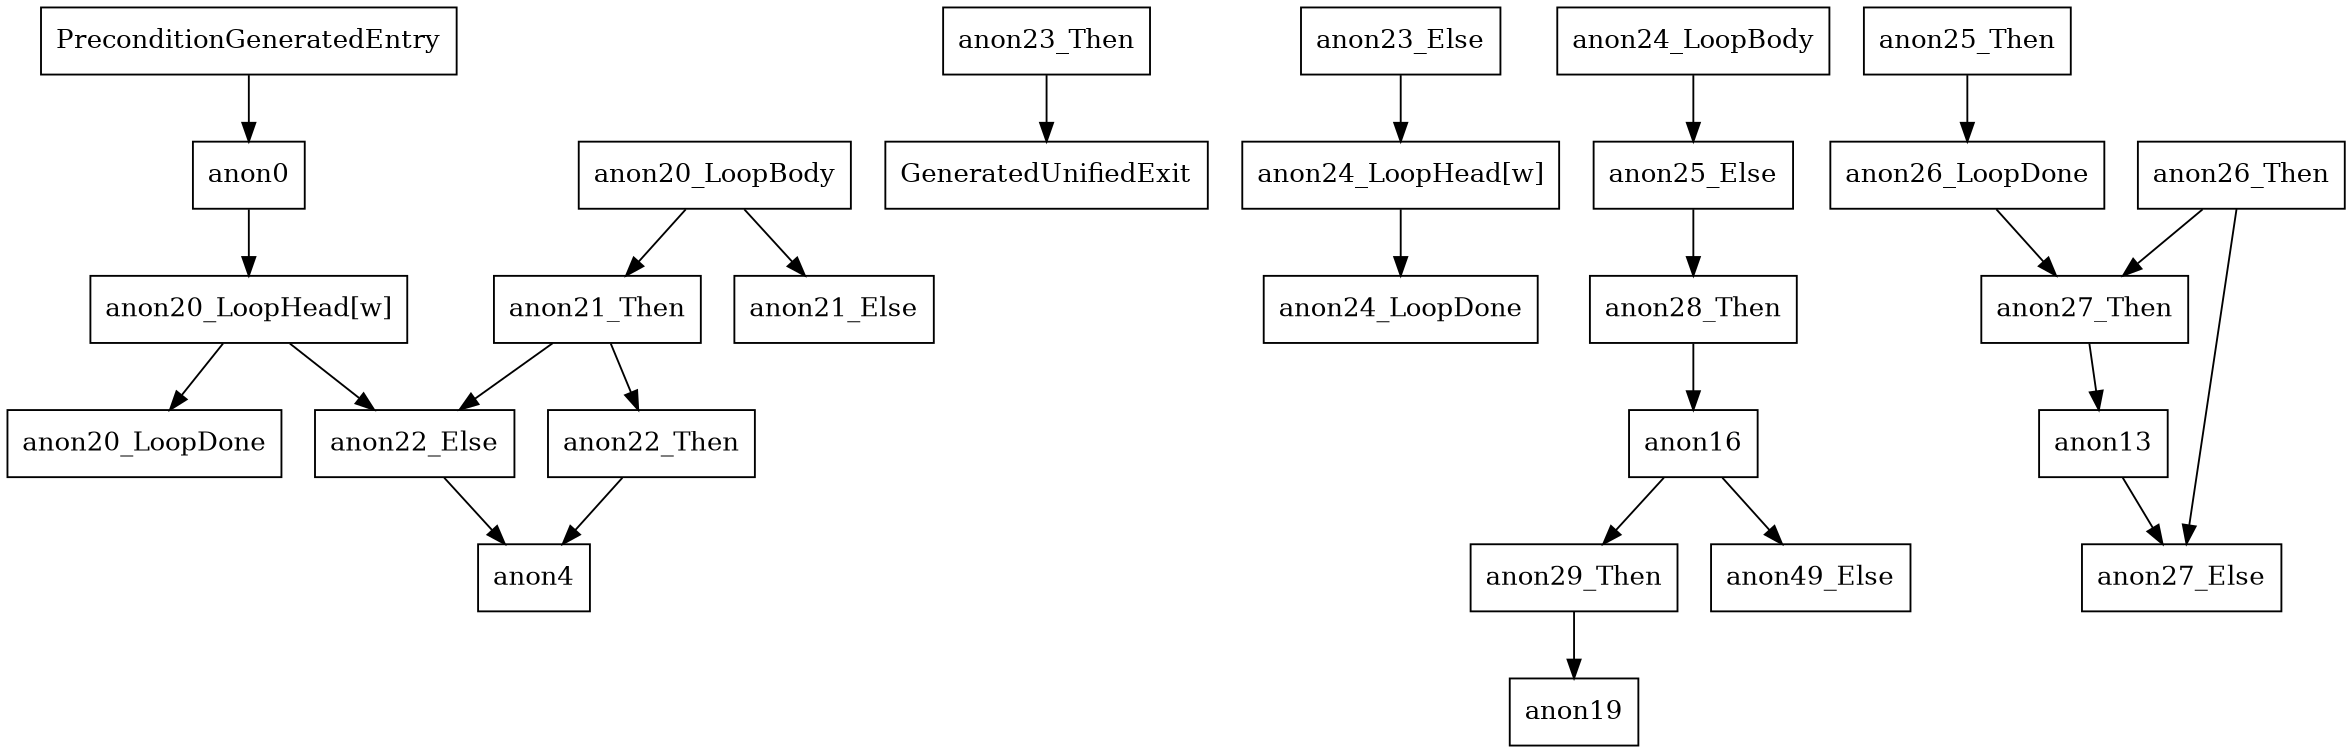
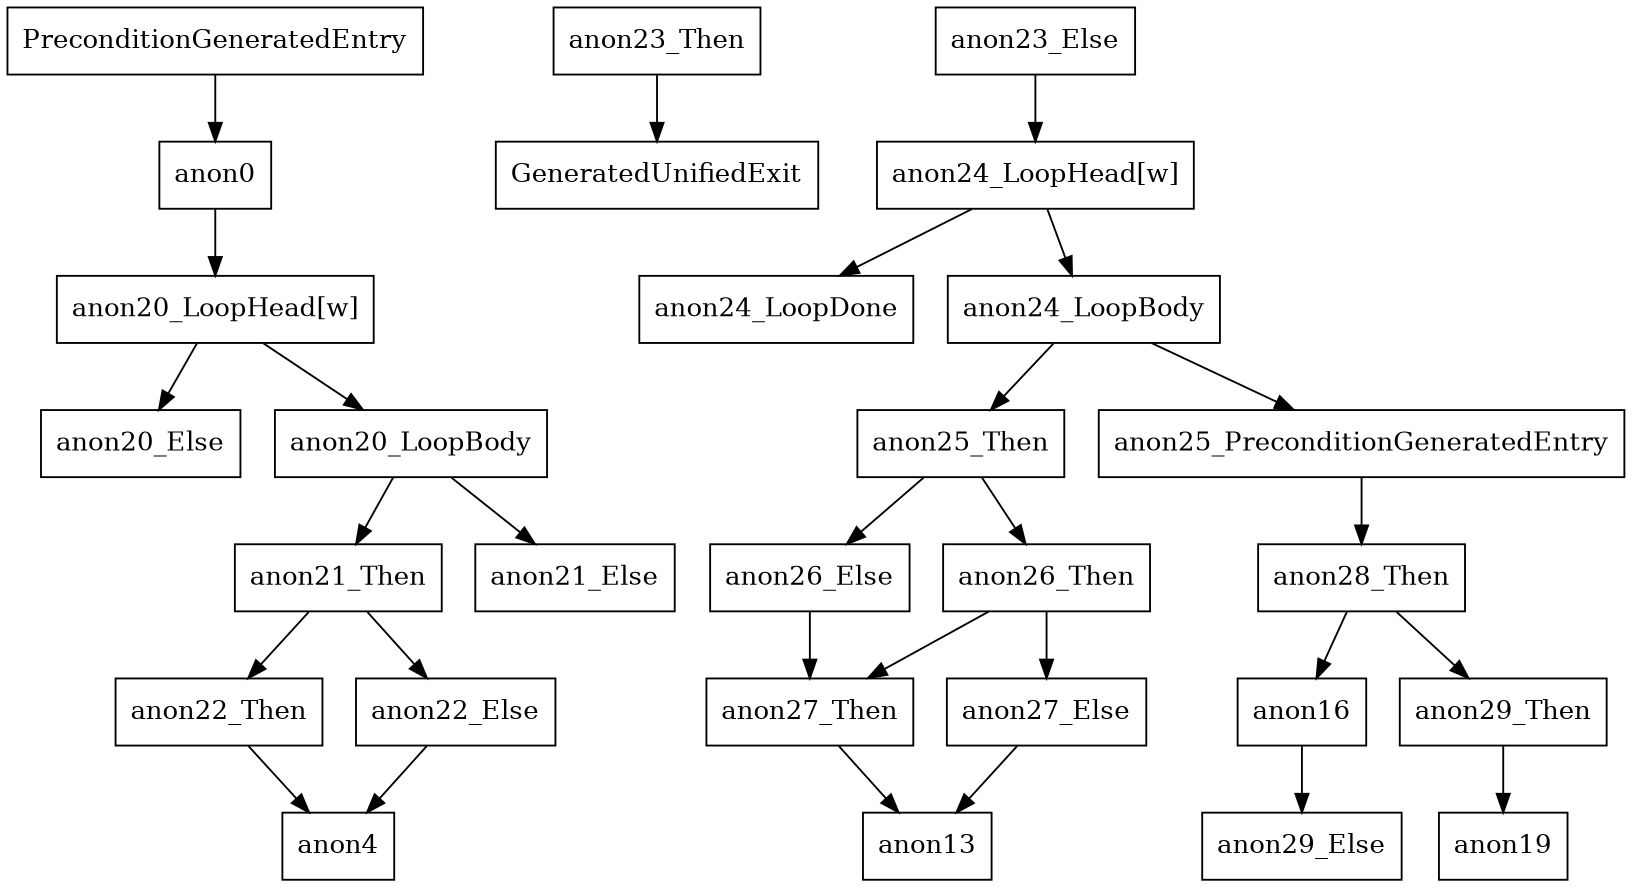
(1693, 175) -> (1362, 444)
(1967, 175) -> (810, 578)
none -> (1056, 234)
none -> (1029, 370)
(324, 371) -> (305, 371)
(144, 444) -> (141, 444)
none -> (999, 503)
(2138, 503) -> (993, 772)
(1640, 504) -> (1426, 639)
(1811, 578) -> (1302, 846)
